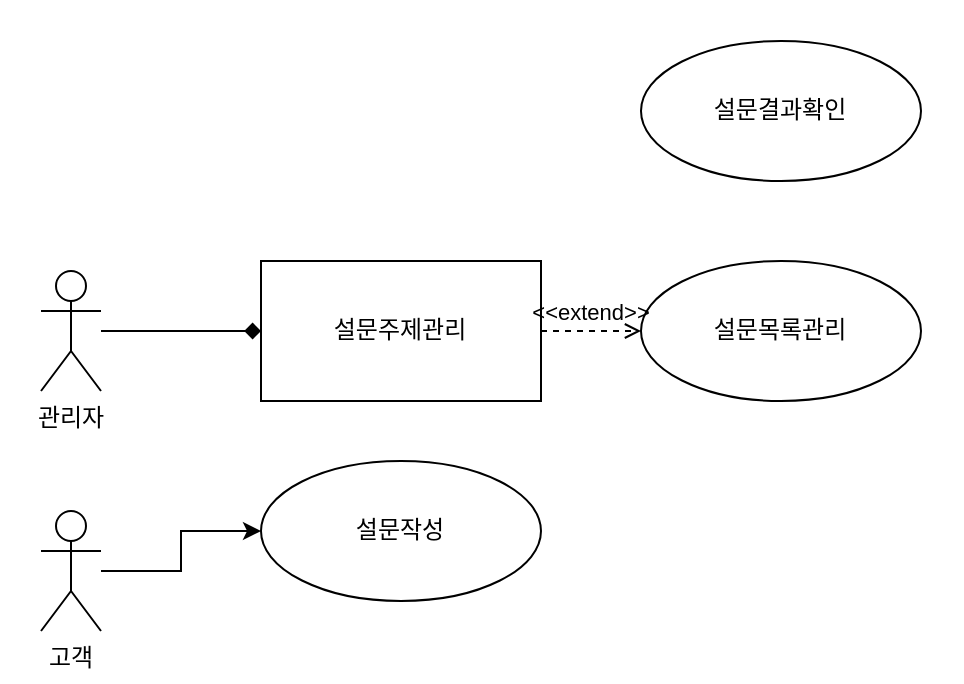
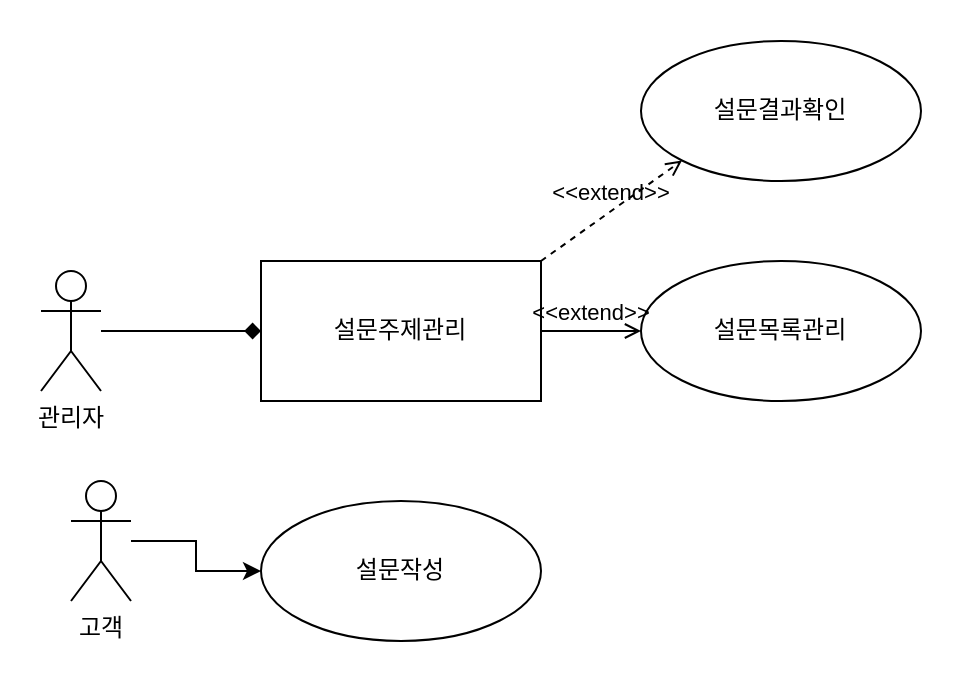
none -> (610, 212)
(590, 331) -> (590, 331)
(401, 531) -> (401, 571)
(71, 571) -> (101, 541)
